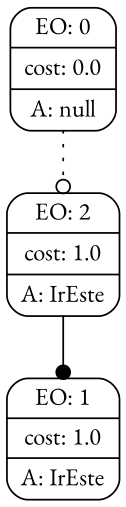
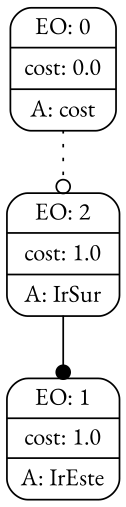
(63, 109) -> (63, 109)
(63, 294) -> (63, 294)
